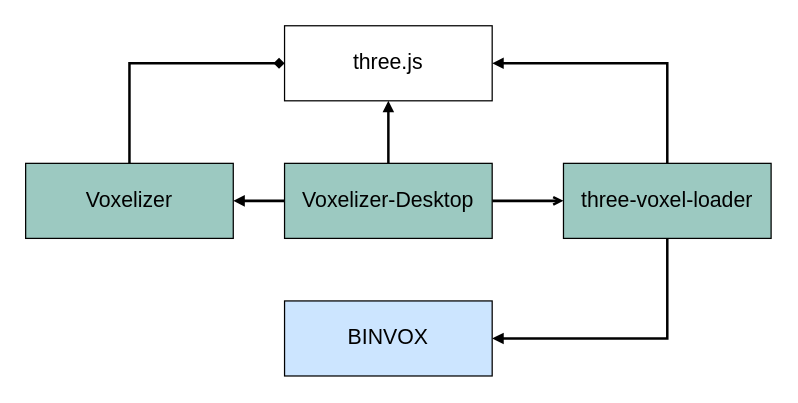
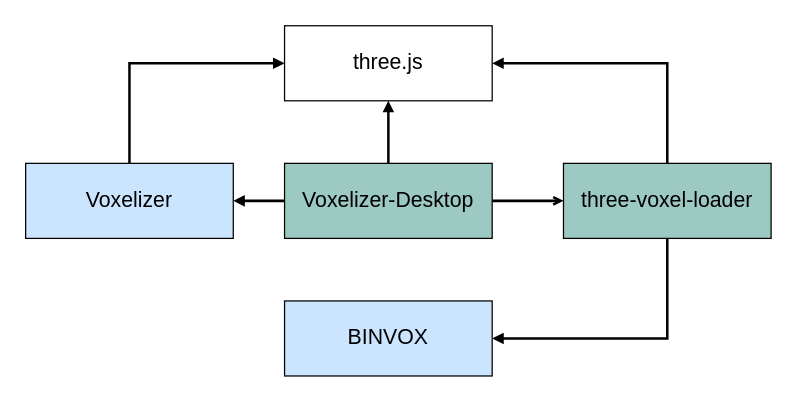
(273, 63) -> (272, 63)
(129, 201) -> (129, 201)
